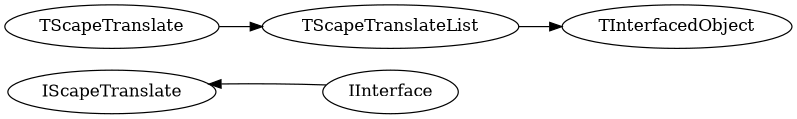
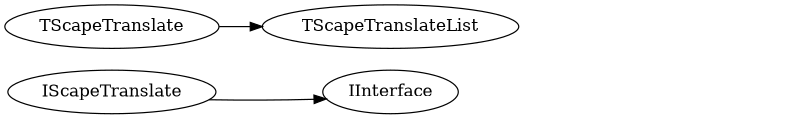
(677, 27) -> none
(274, 84) -> (261, 100)
